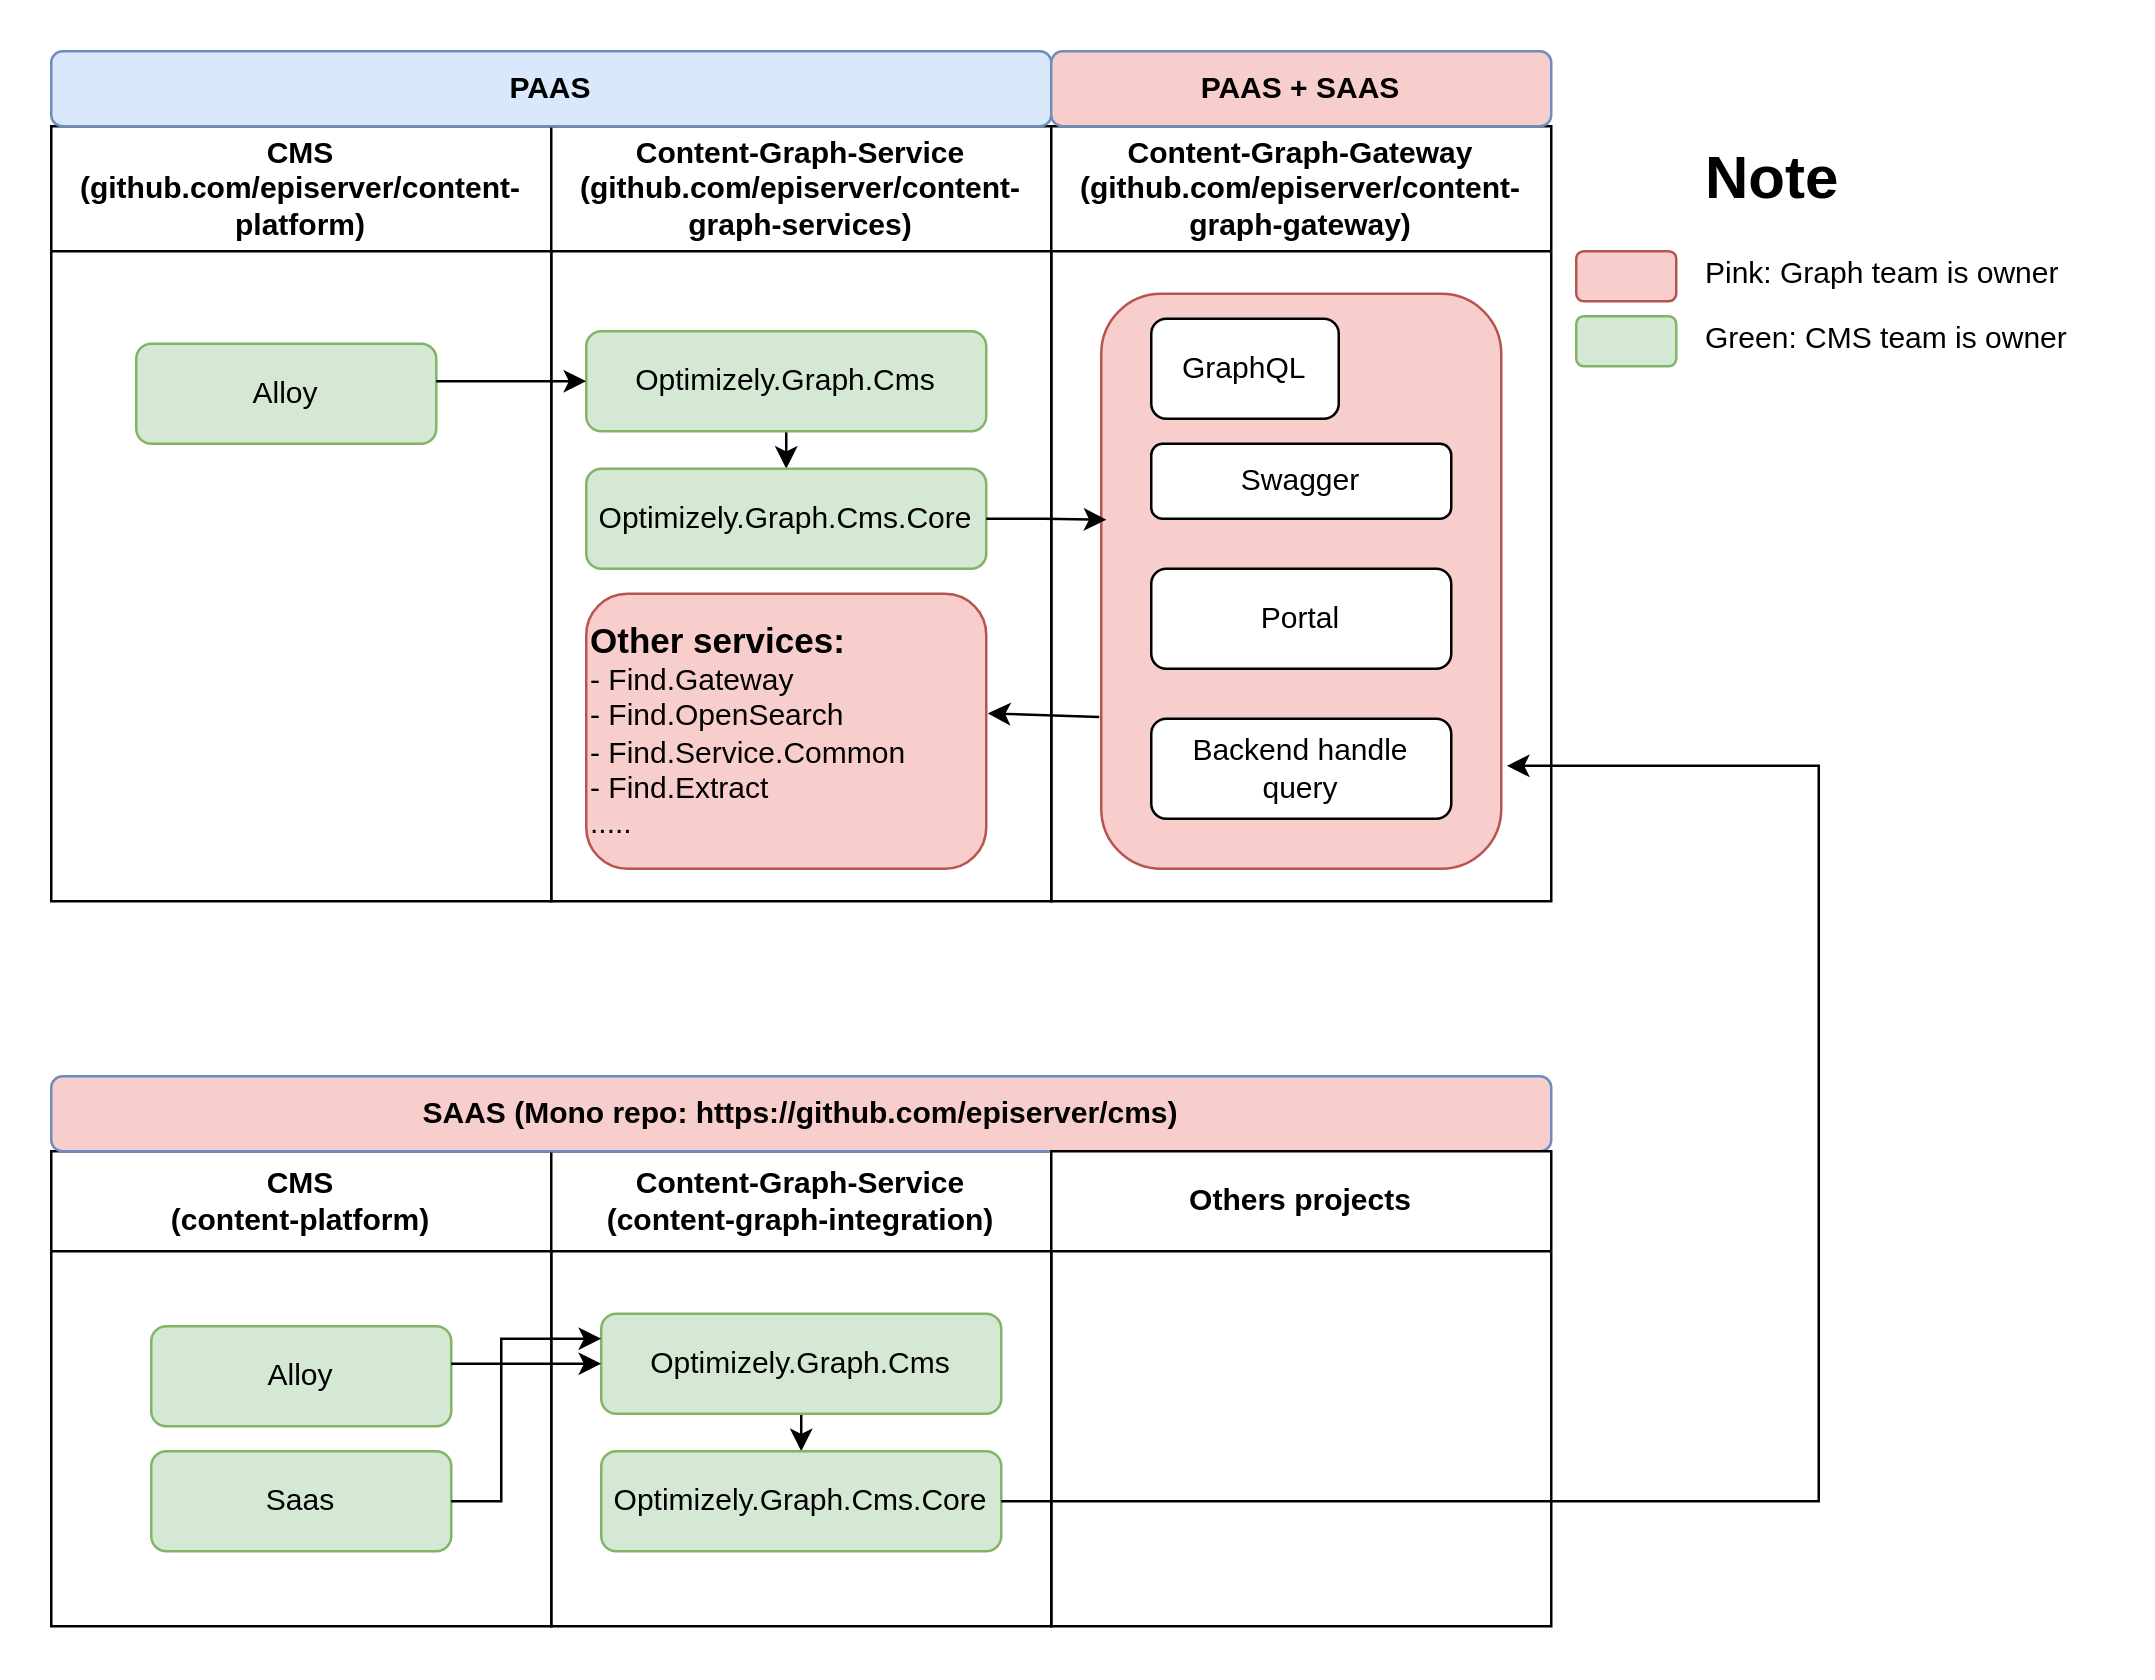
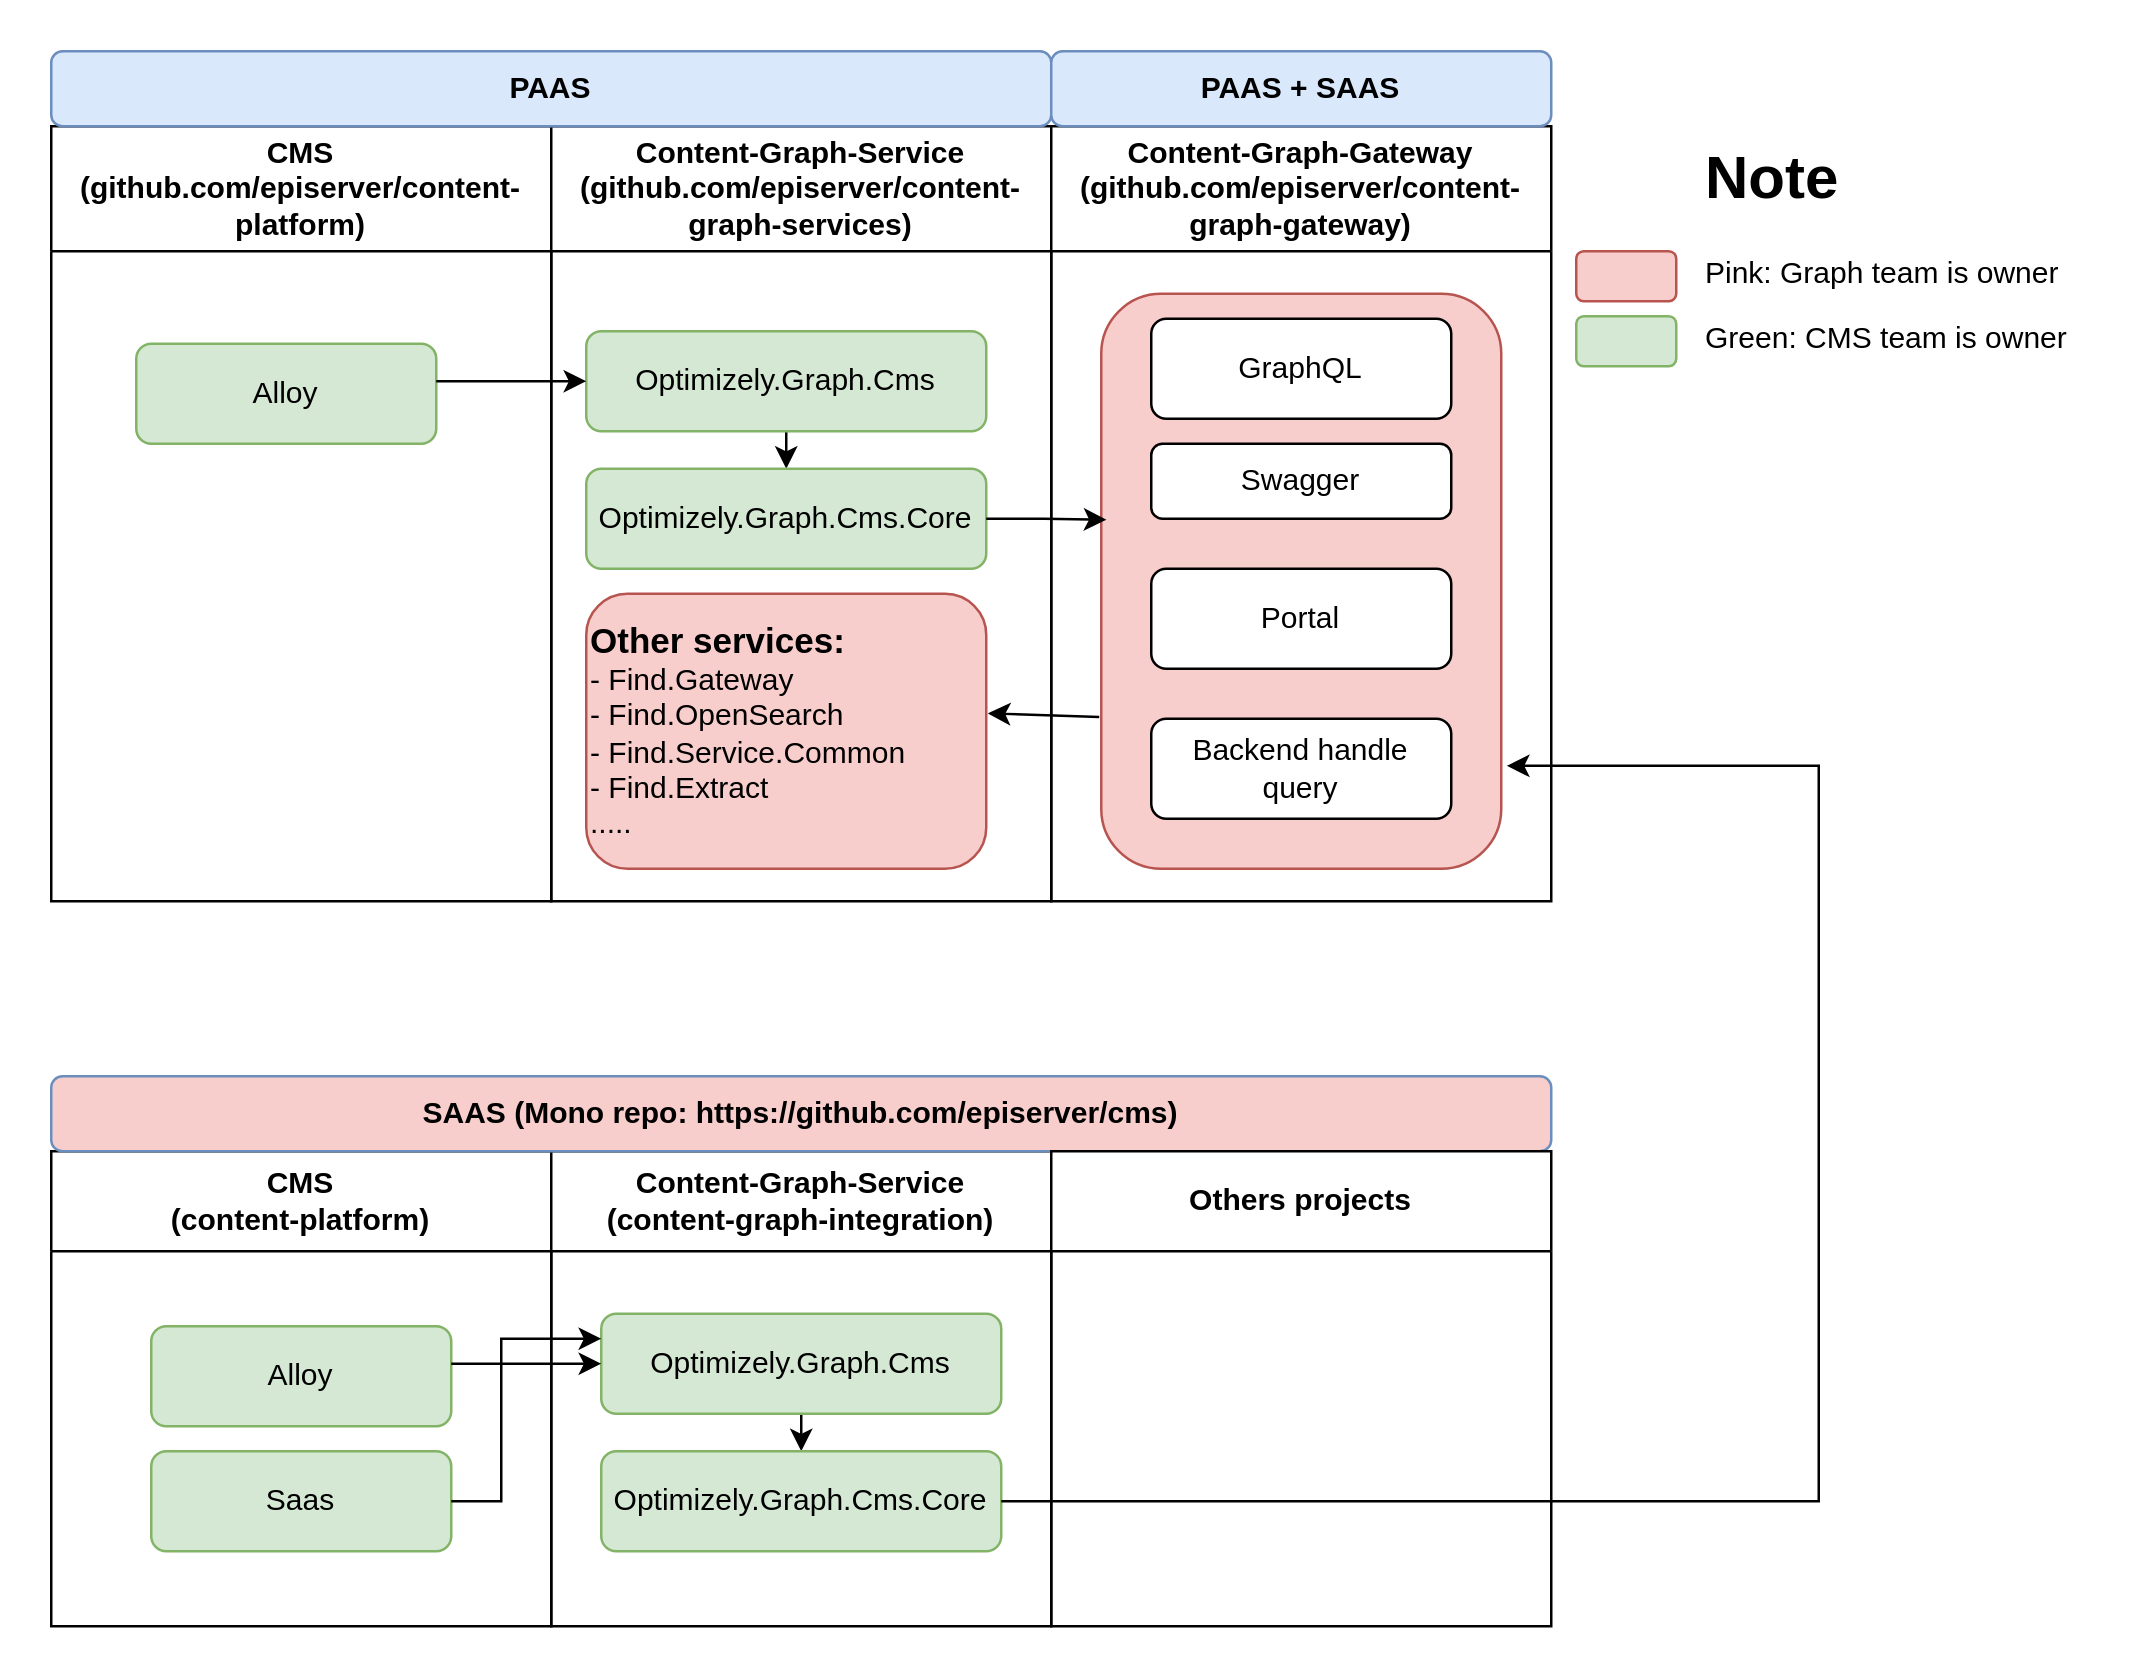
(1301, 89) -> (1301, 89)
(1245, 369) -> (1301, 369)
